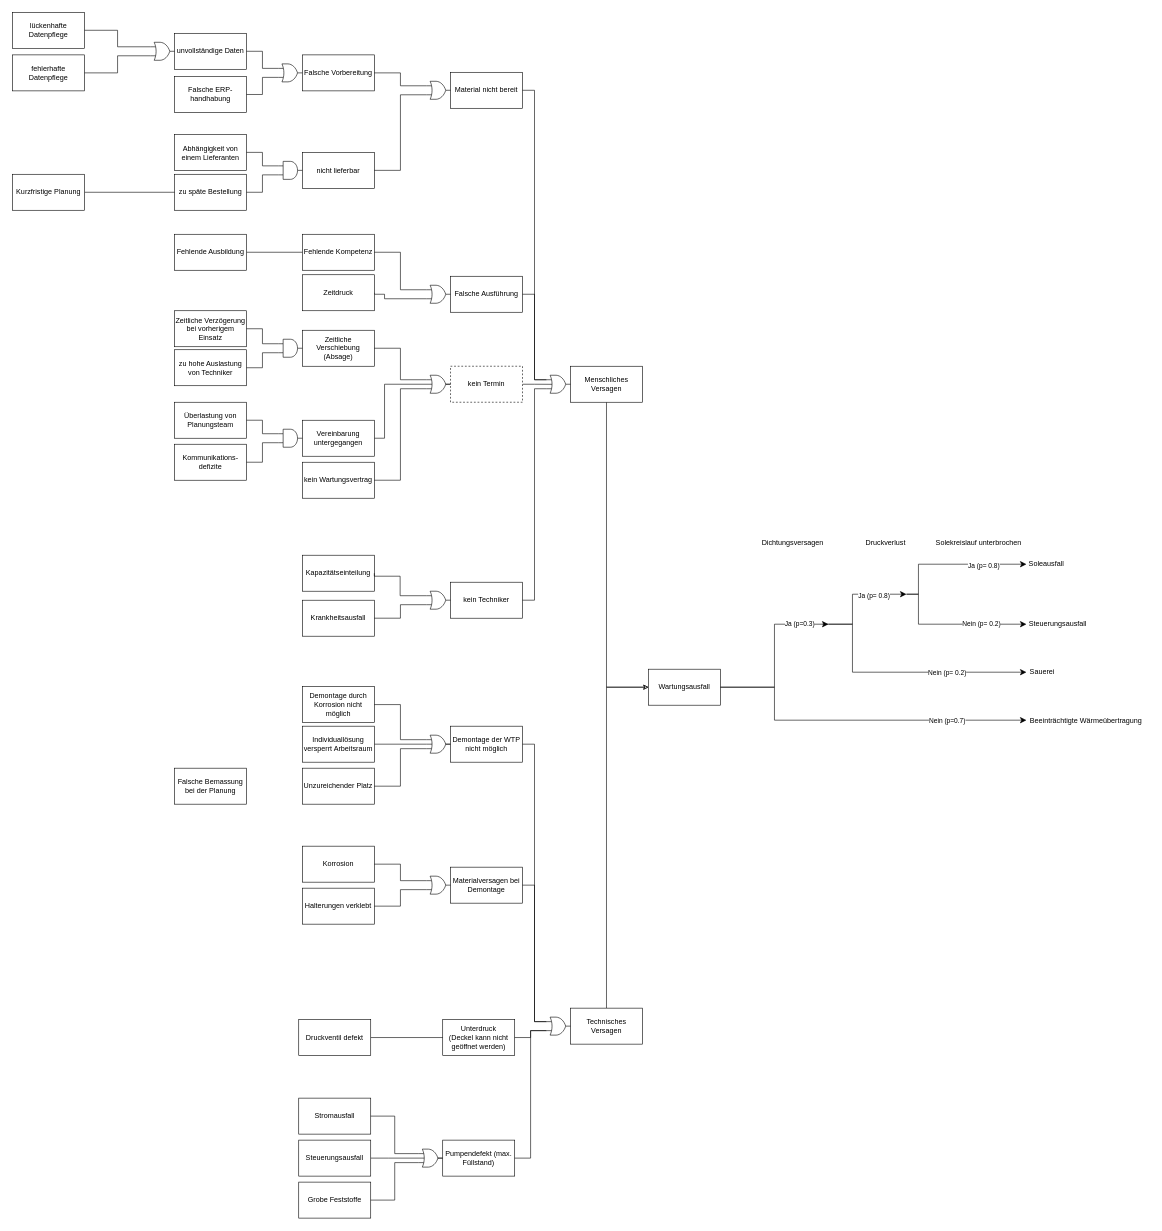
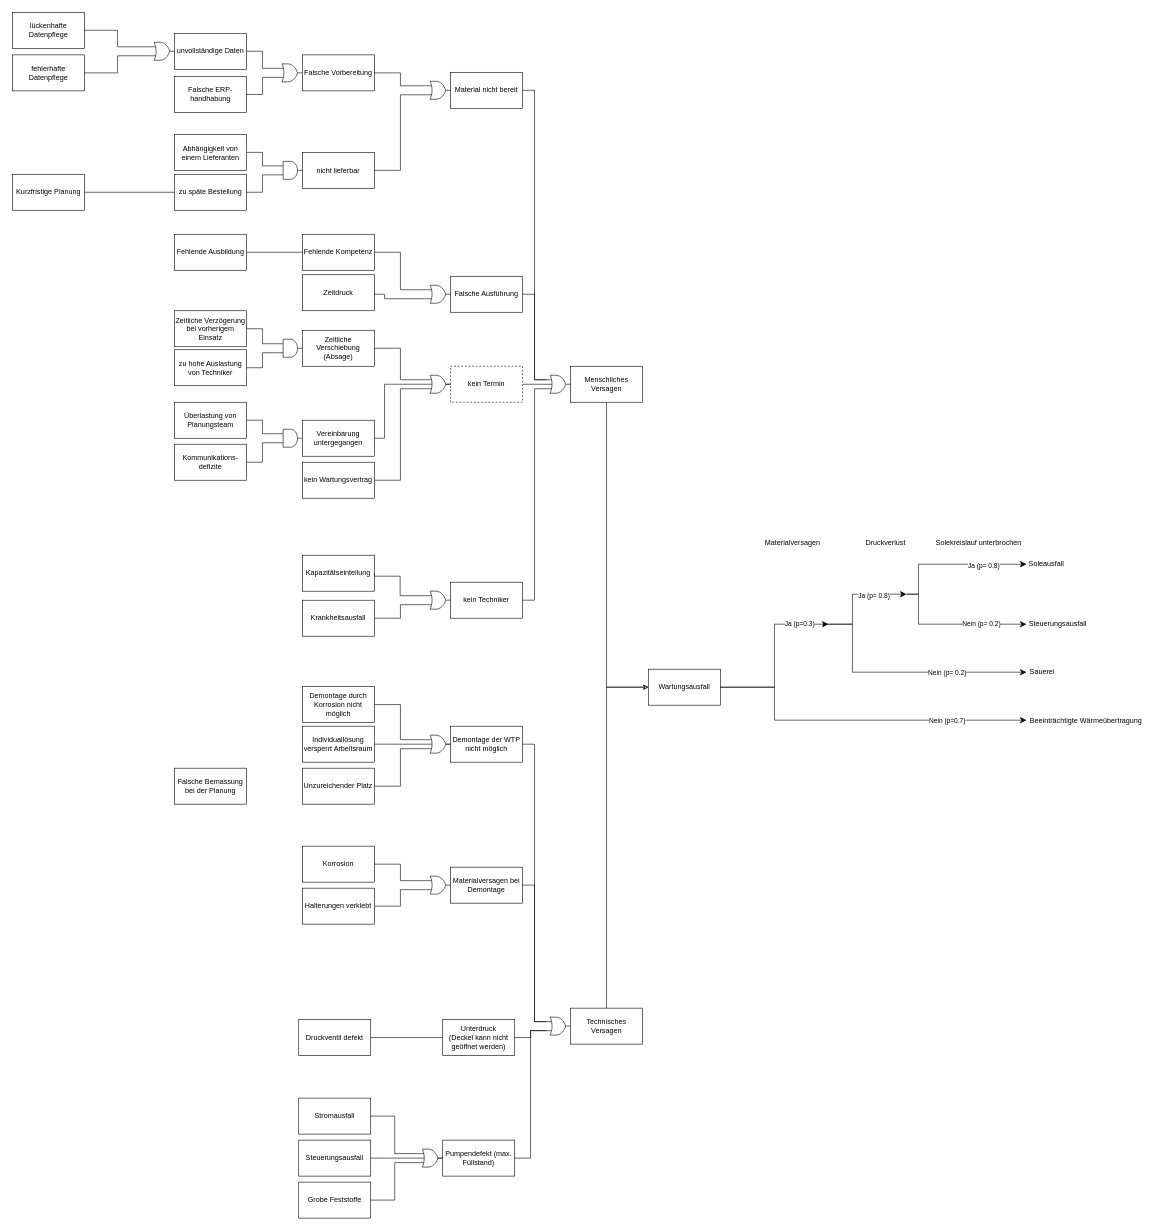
(793, 543) -> (793, 543)
